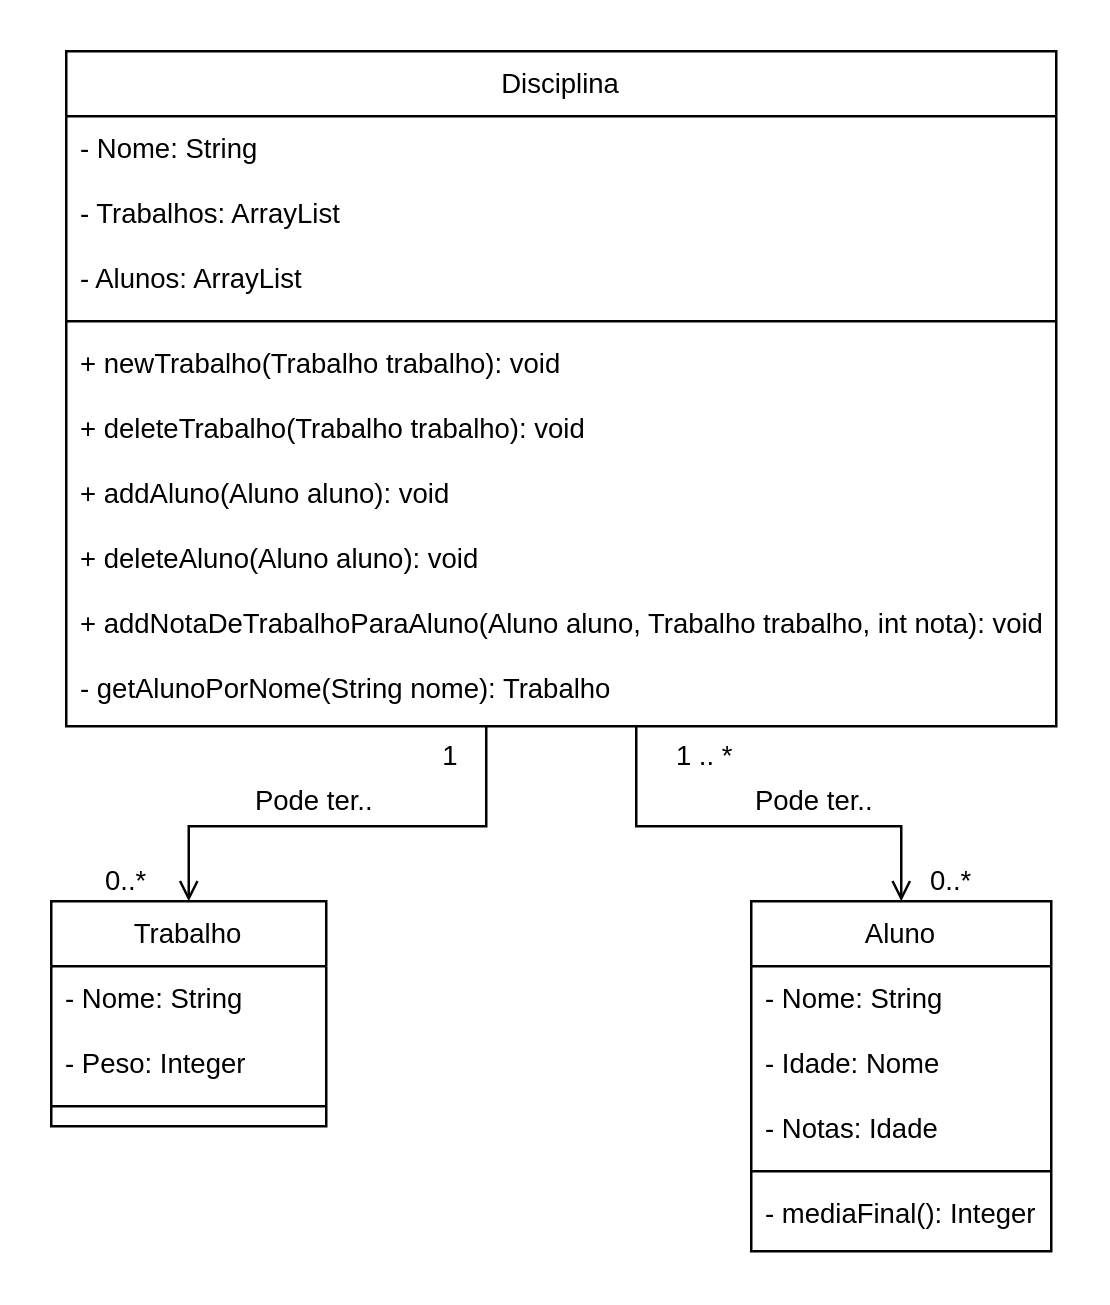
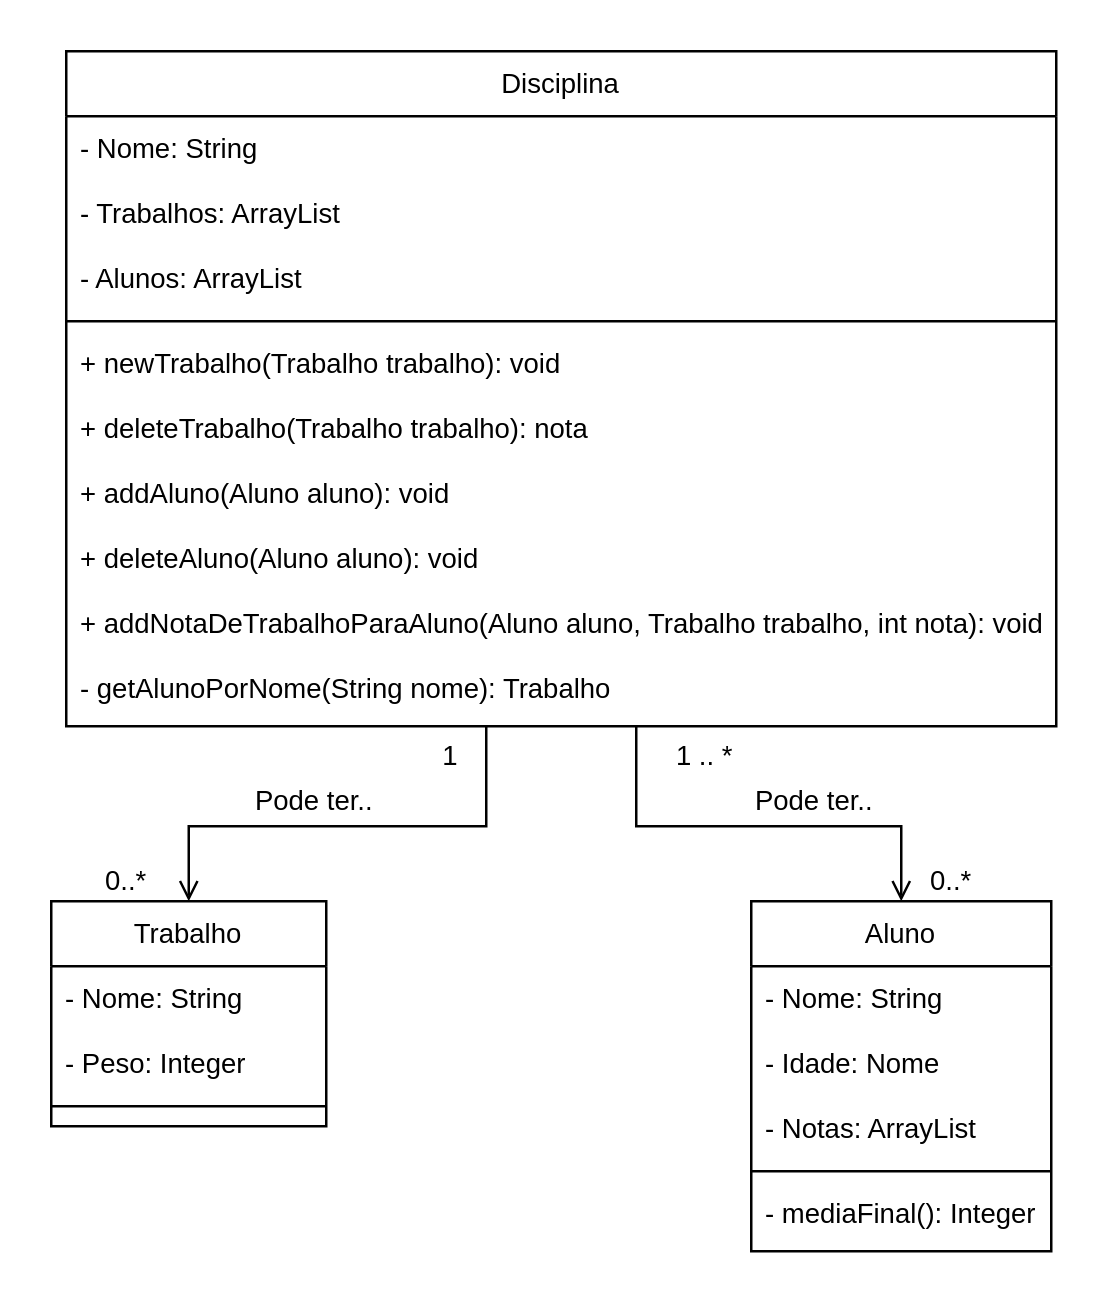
(364, 428) -> (367, 428)
(862, 1128) -> (889, 1128)
